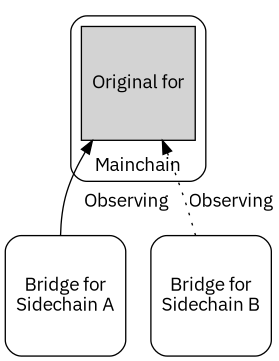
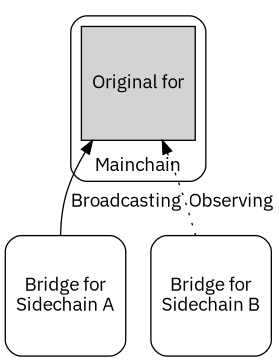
(124, 202) -> (124, 202)
